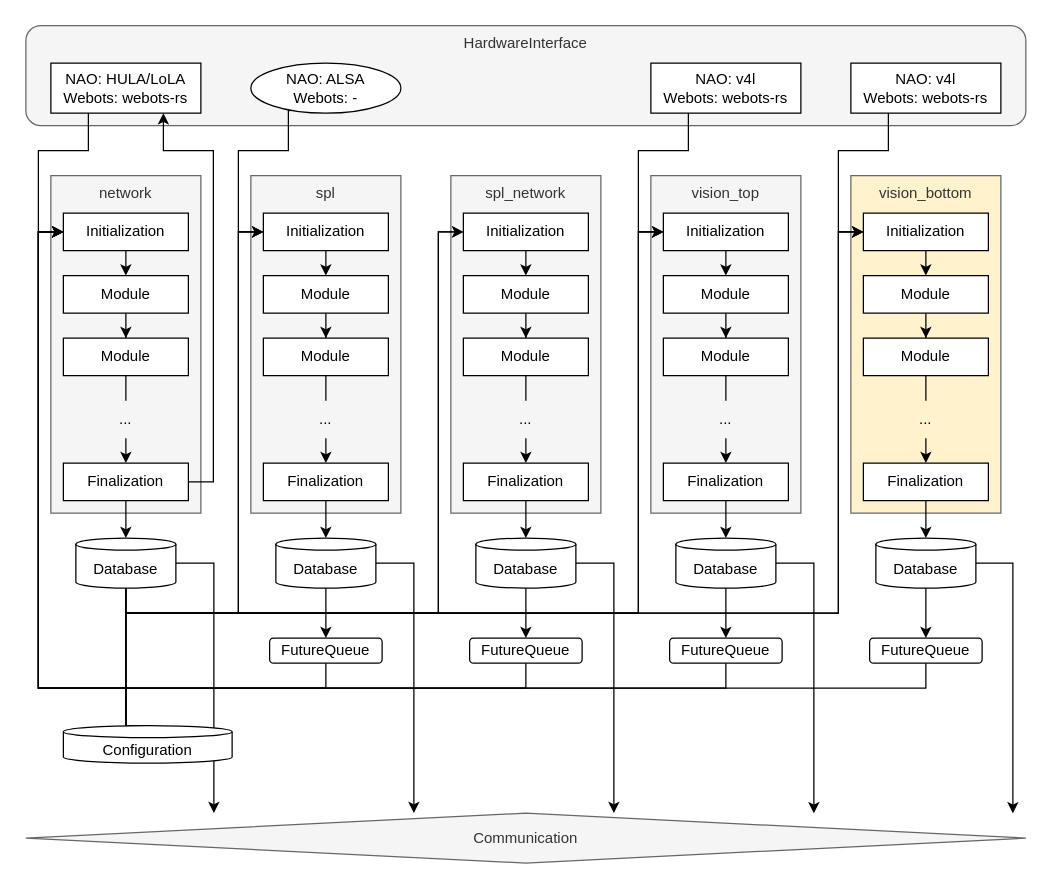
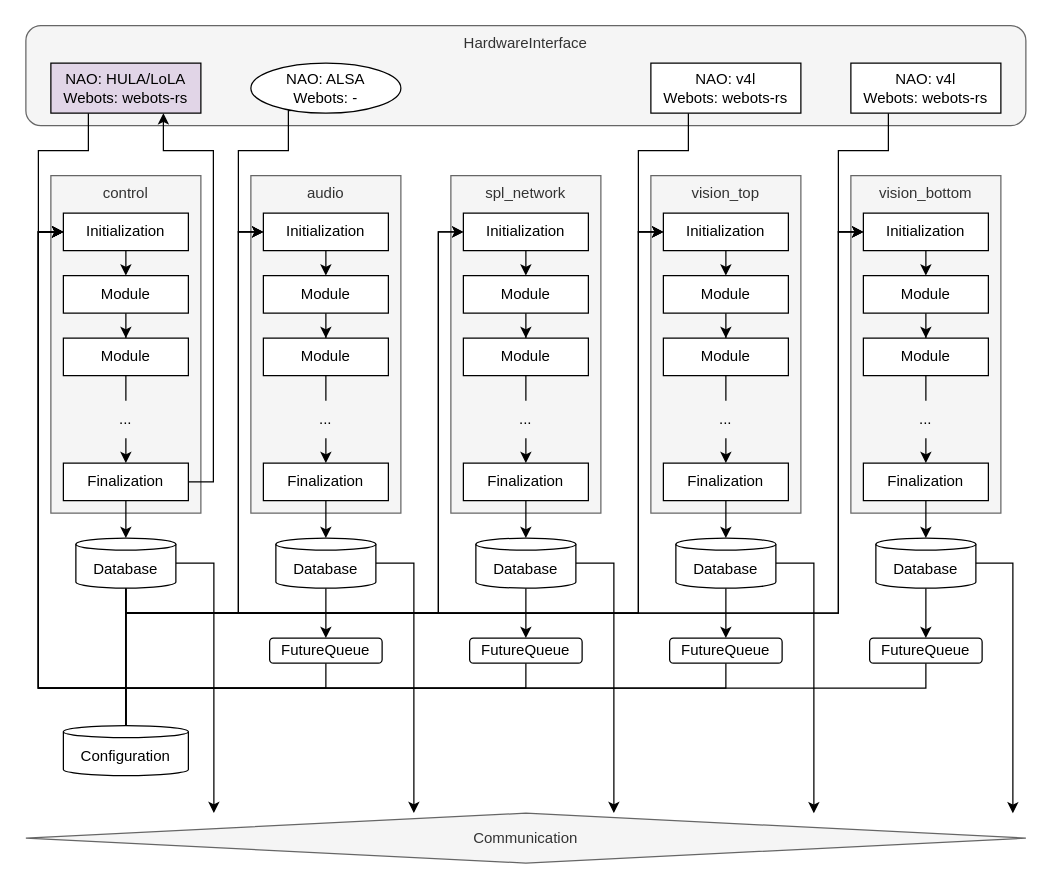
(126, 88) -> (126, 88)
(126, 193) -> (126, 193)
(326, 193) -> (326, 193)
(926, 193) -> (926, 193)
(148, 744) -> (126, 751)
